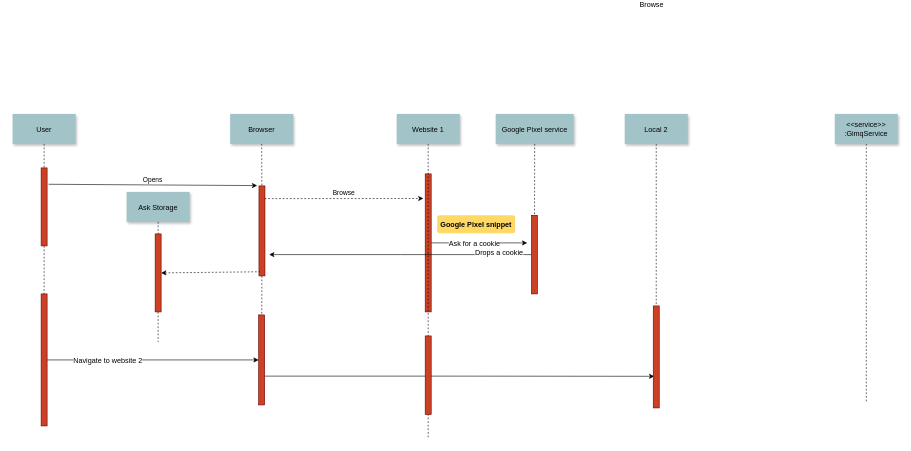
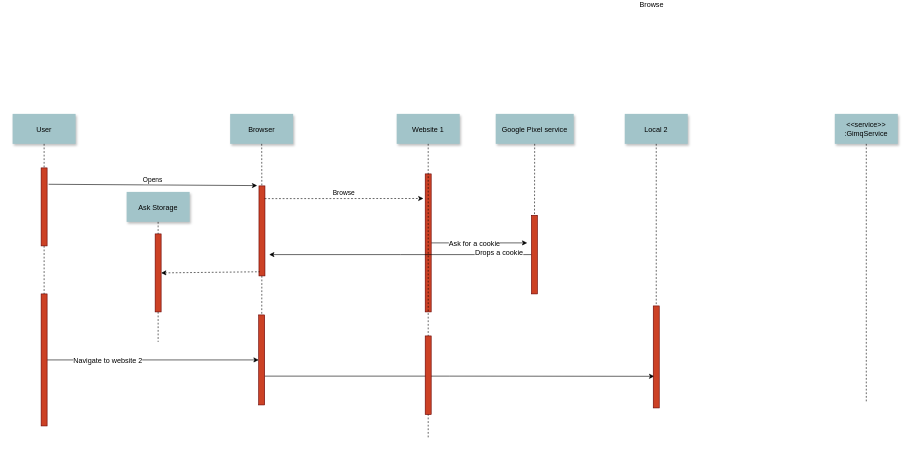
(476, 224) -> none
